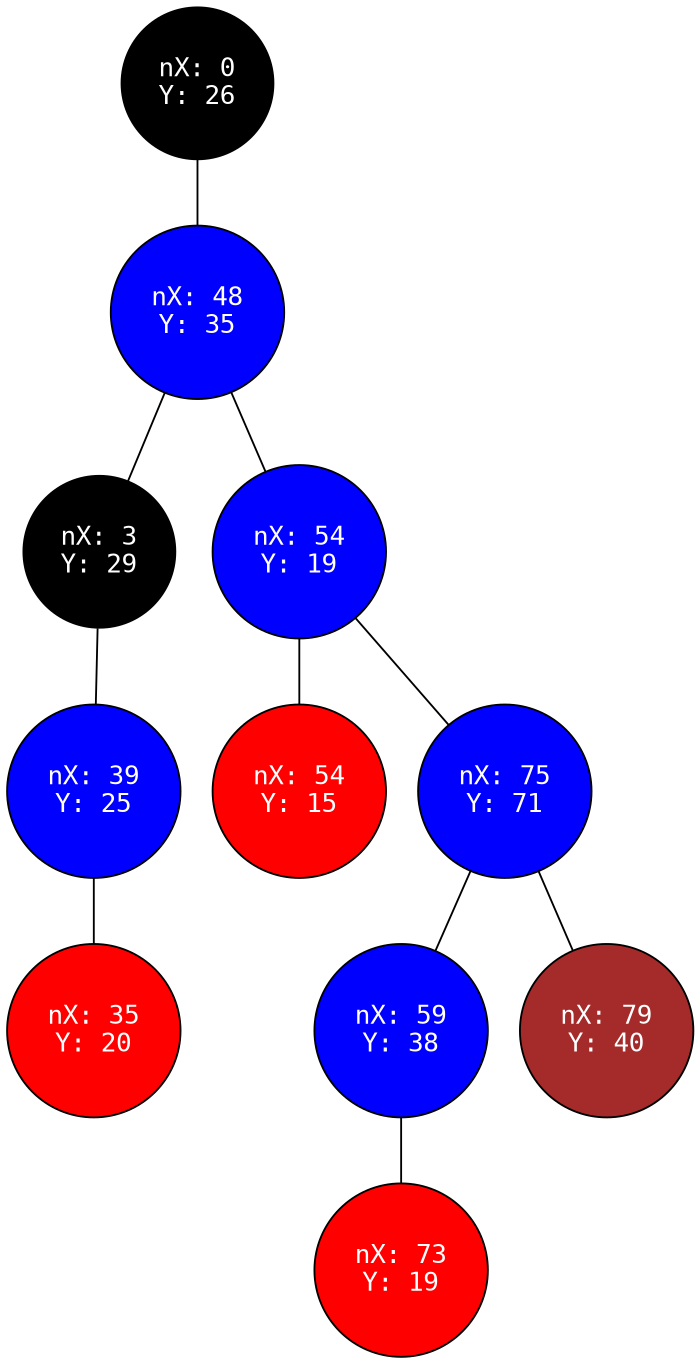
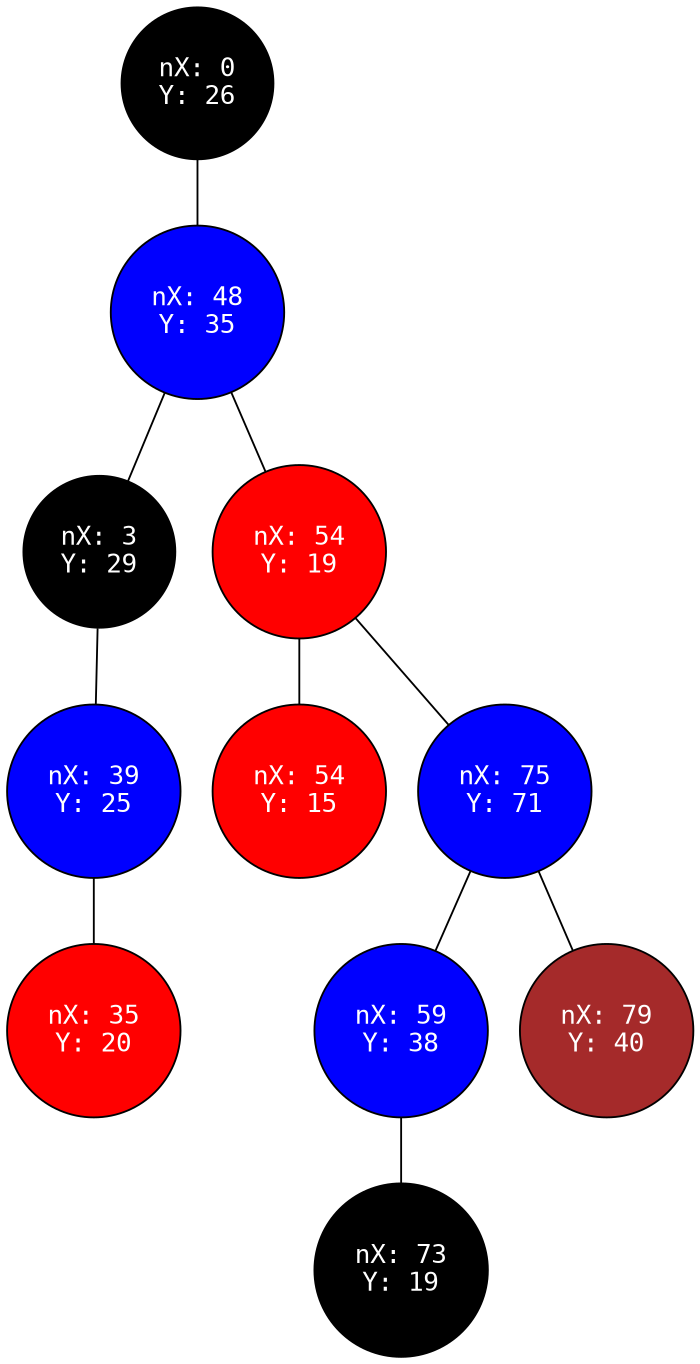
(299, 552) -> (299, 552)
(401, 1270) -> (401, 1270)
